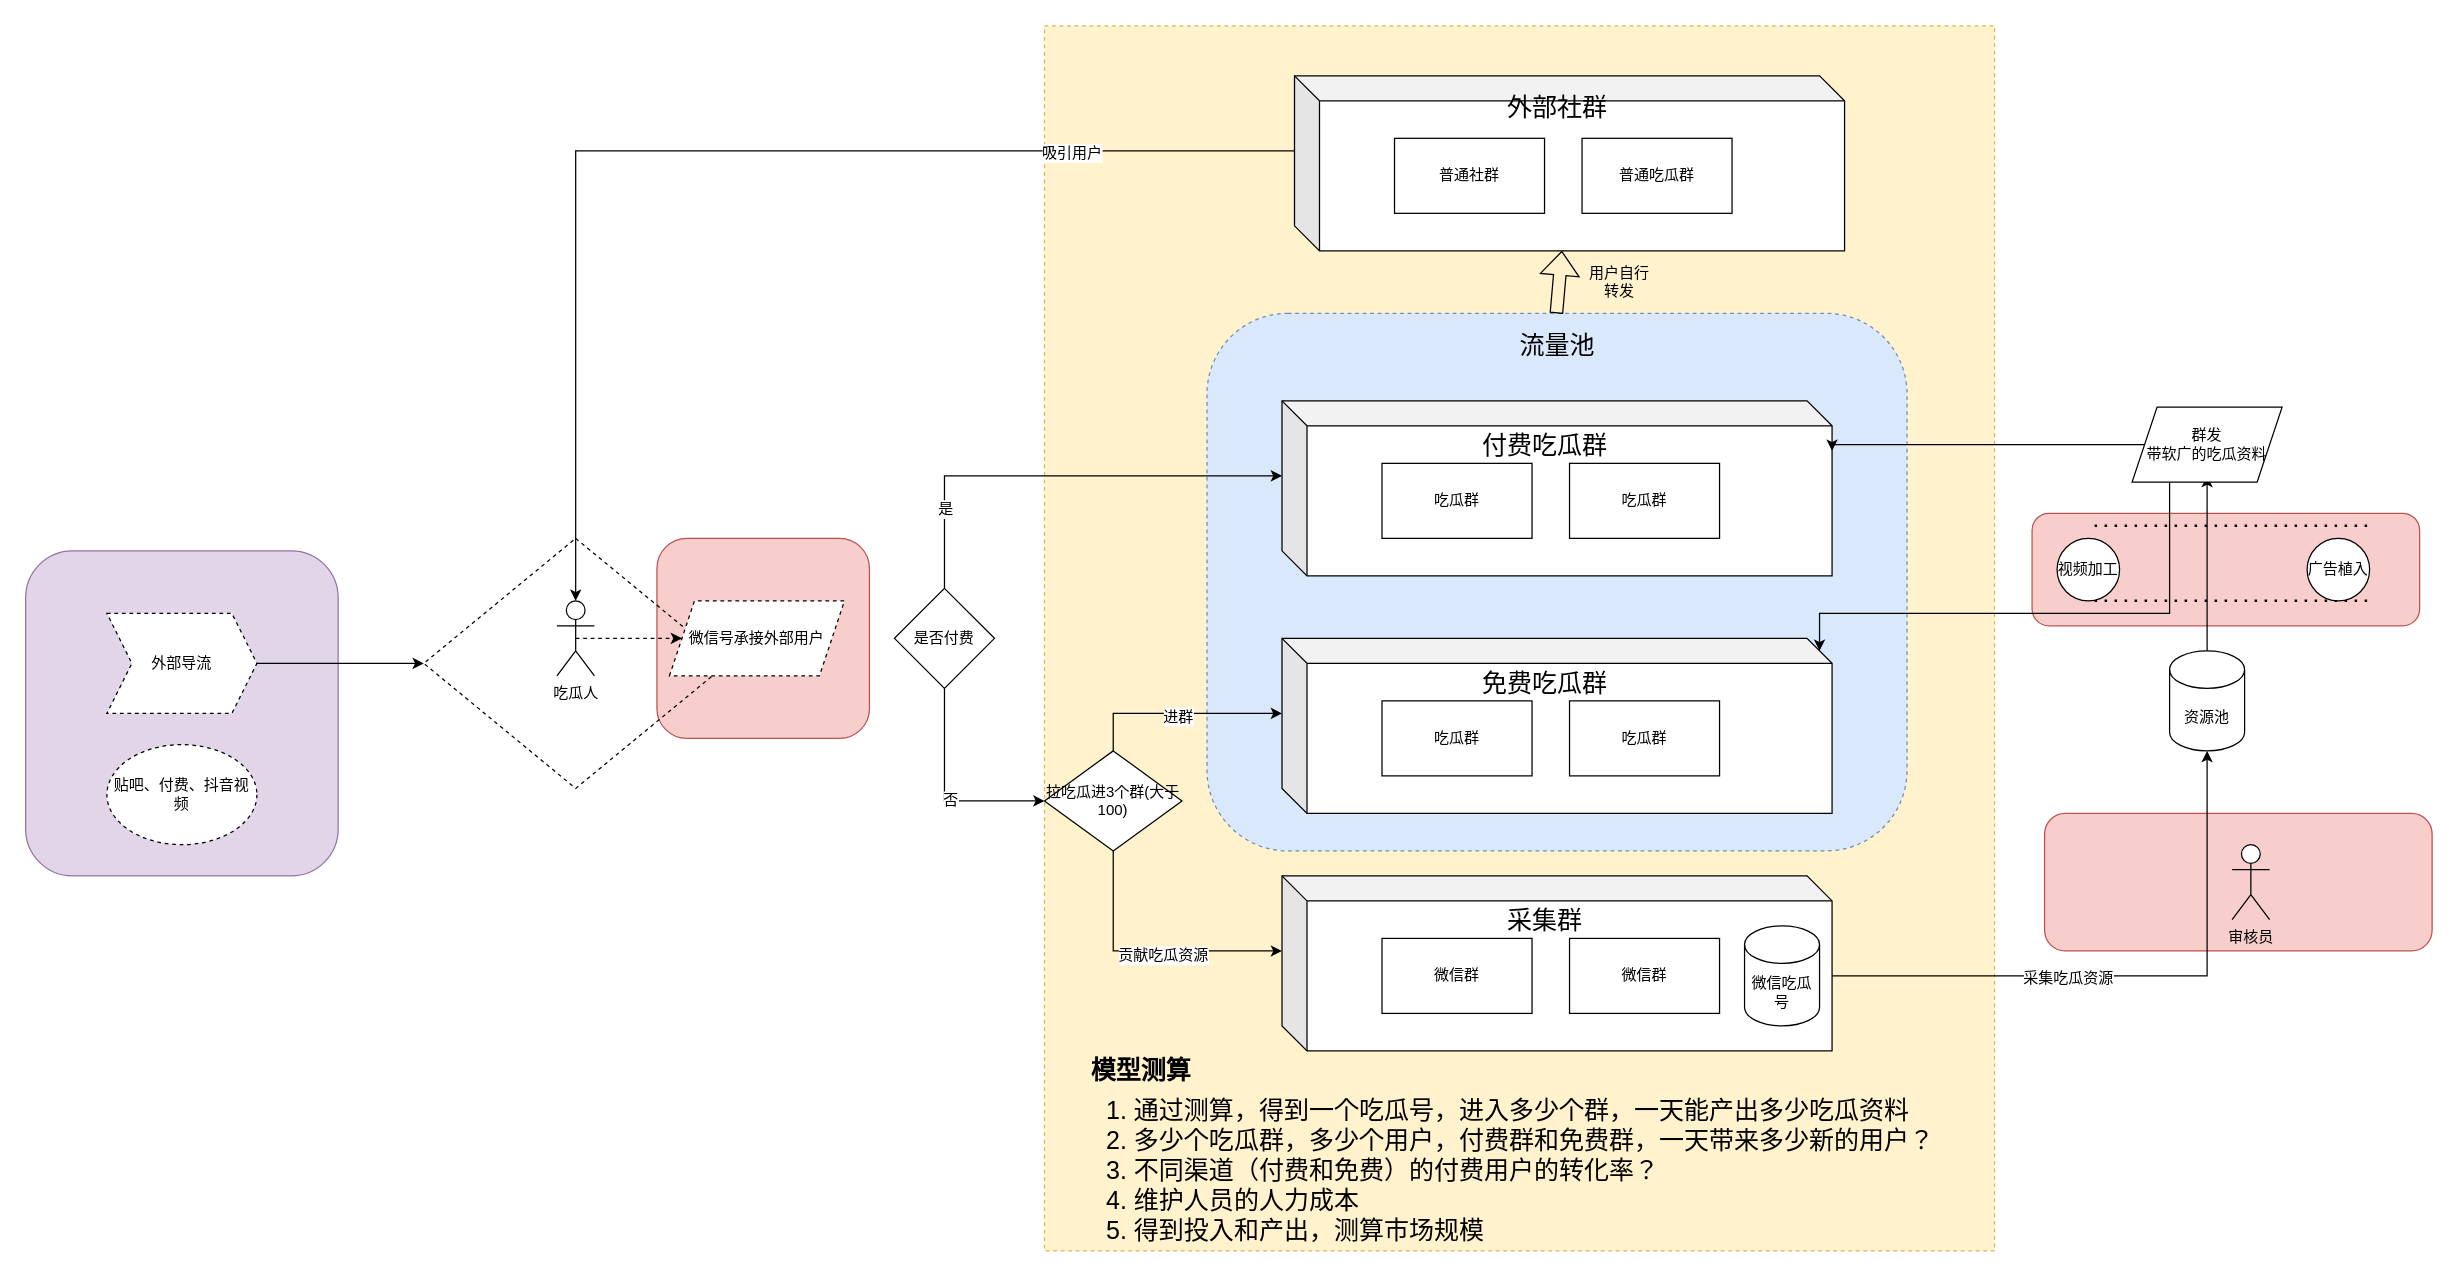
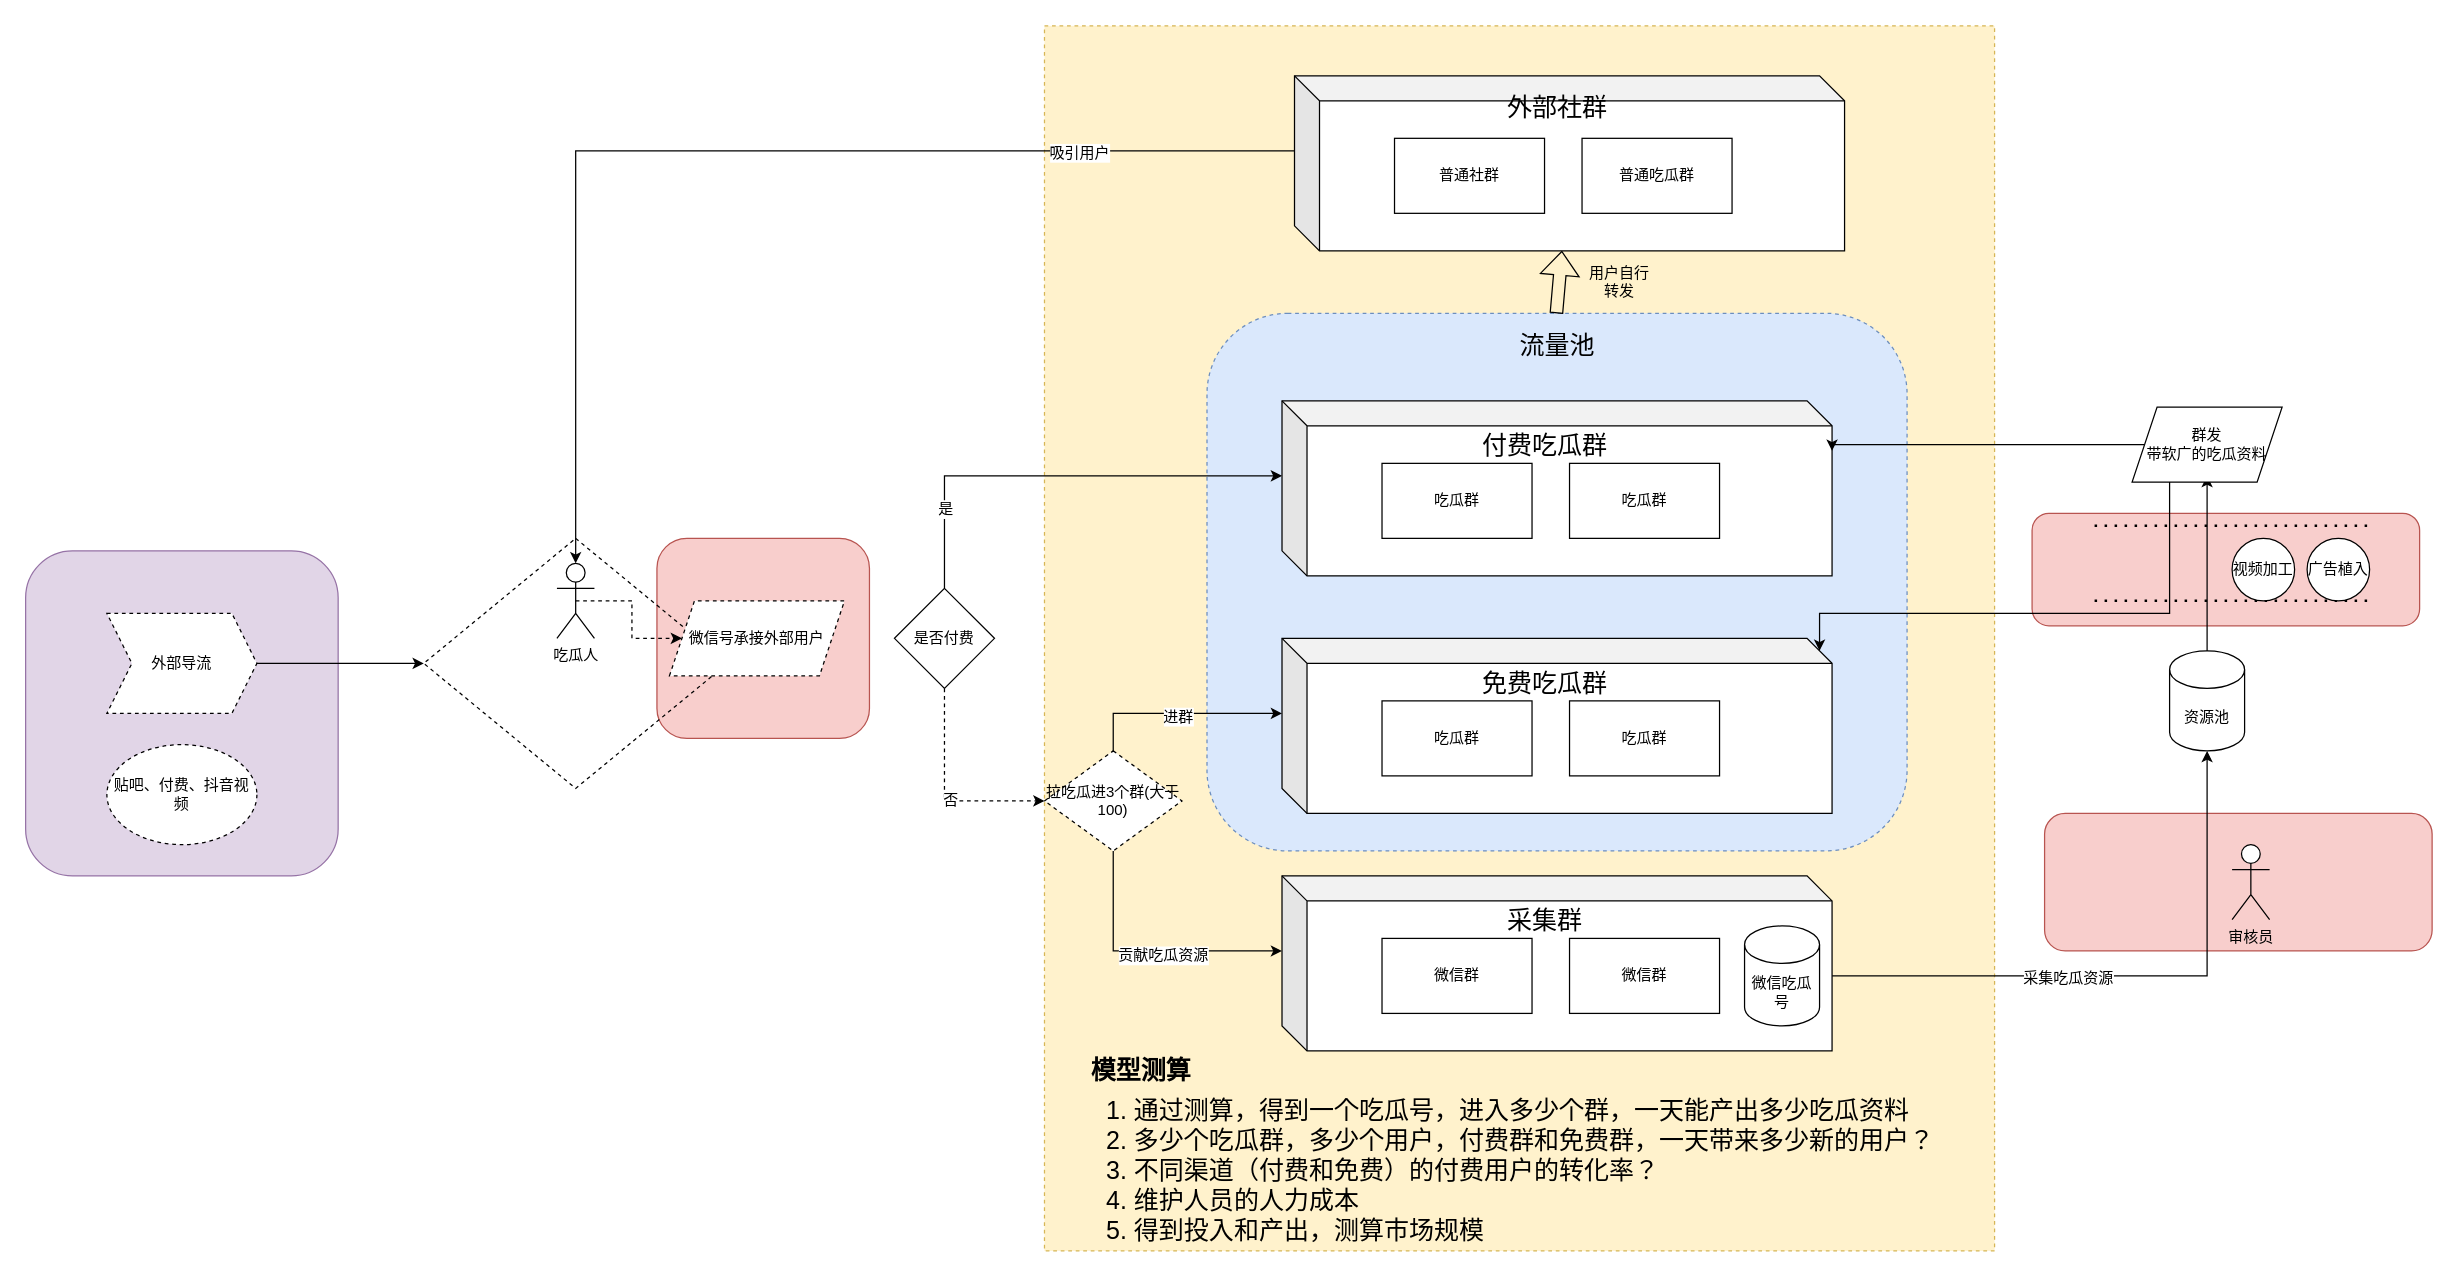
(2088, 569) -> (2263, 569)
(576, 638) -> (576, 601)
(944, 741) -> (944, 741)
(1113, 801) -> (1113, 801)
